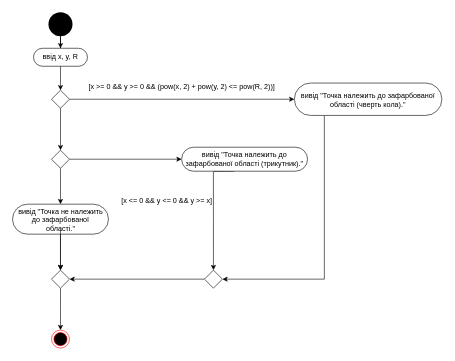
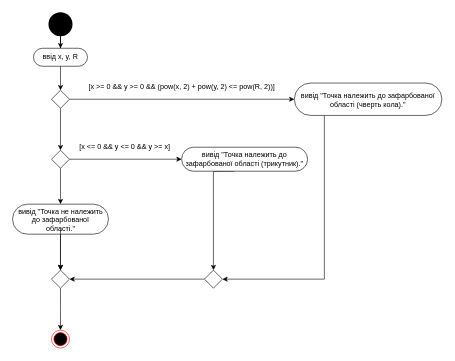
(167, 201) -> (125, 147)
